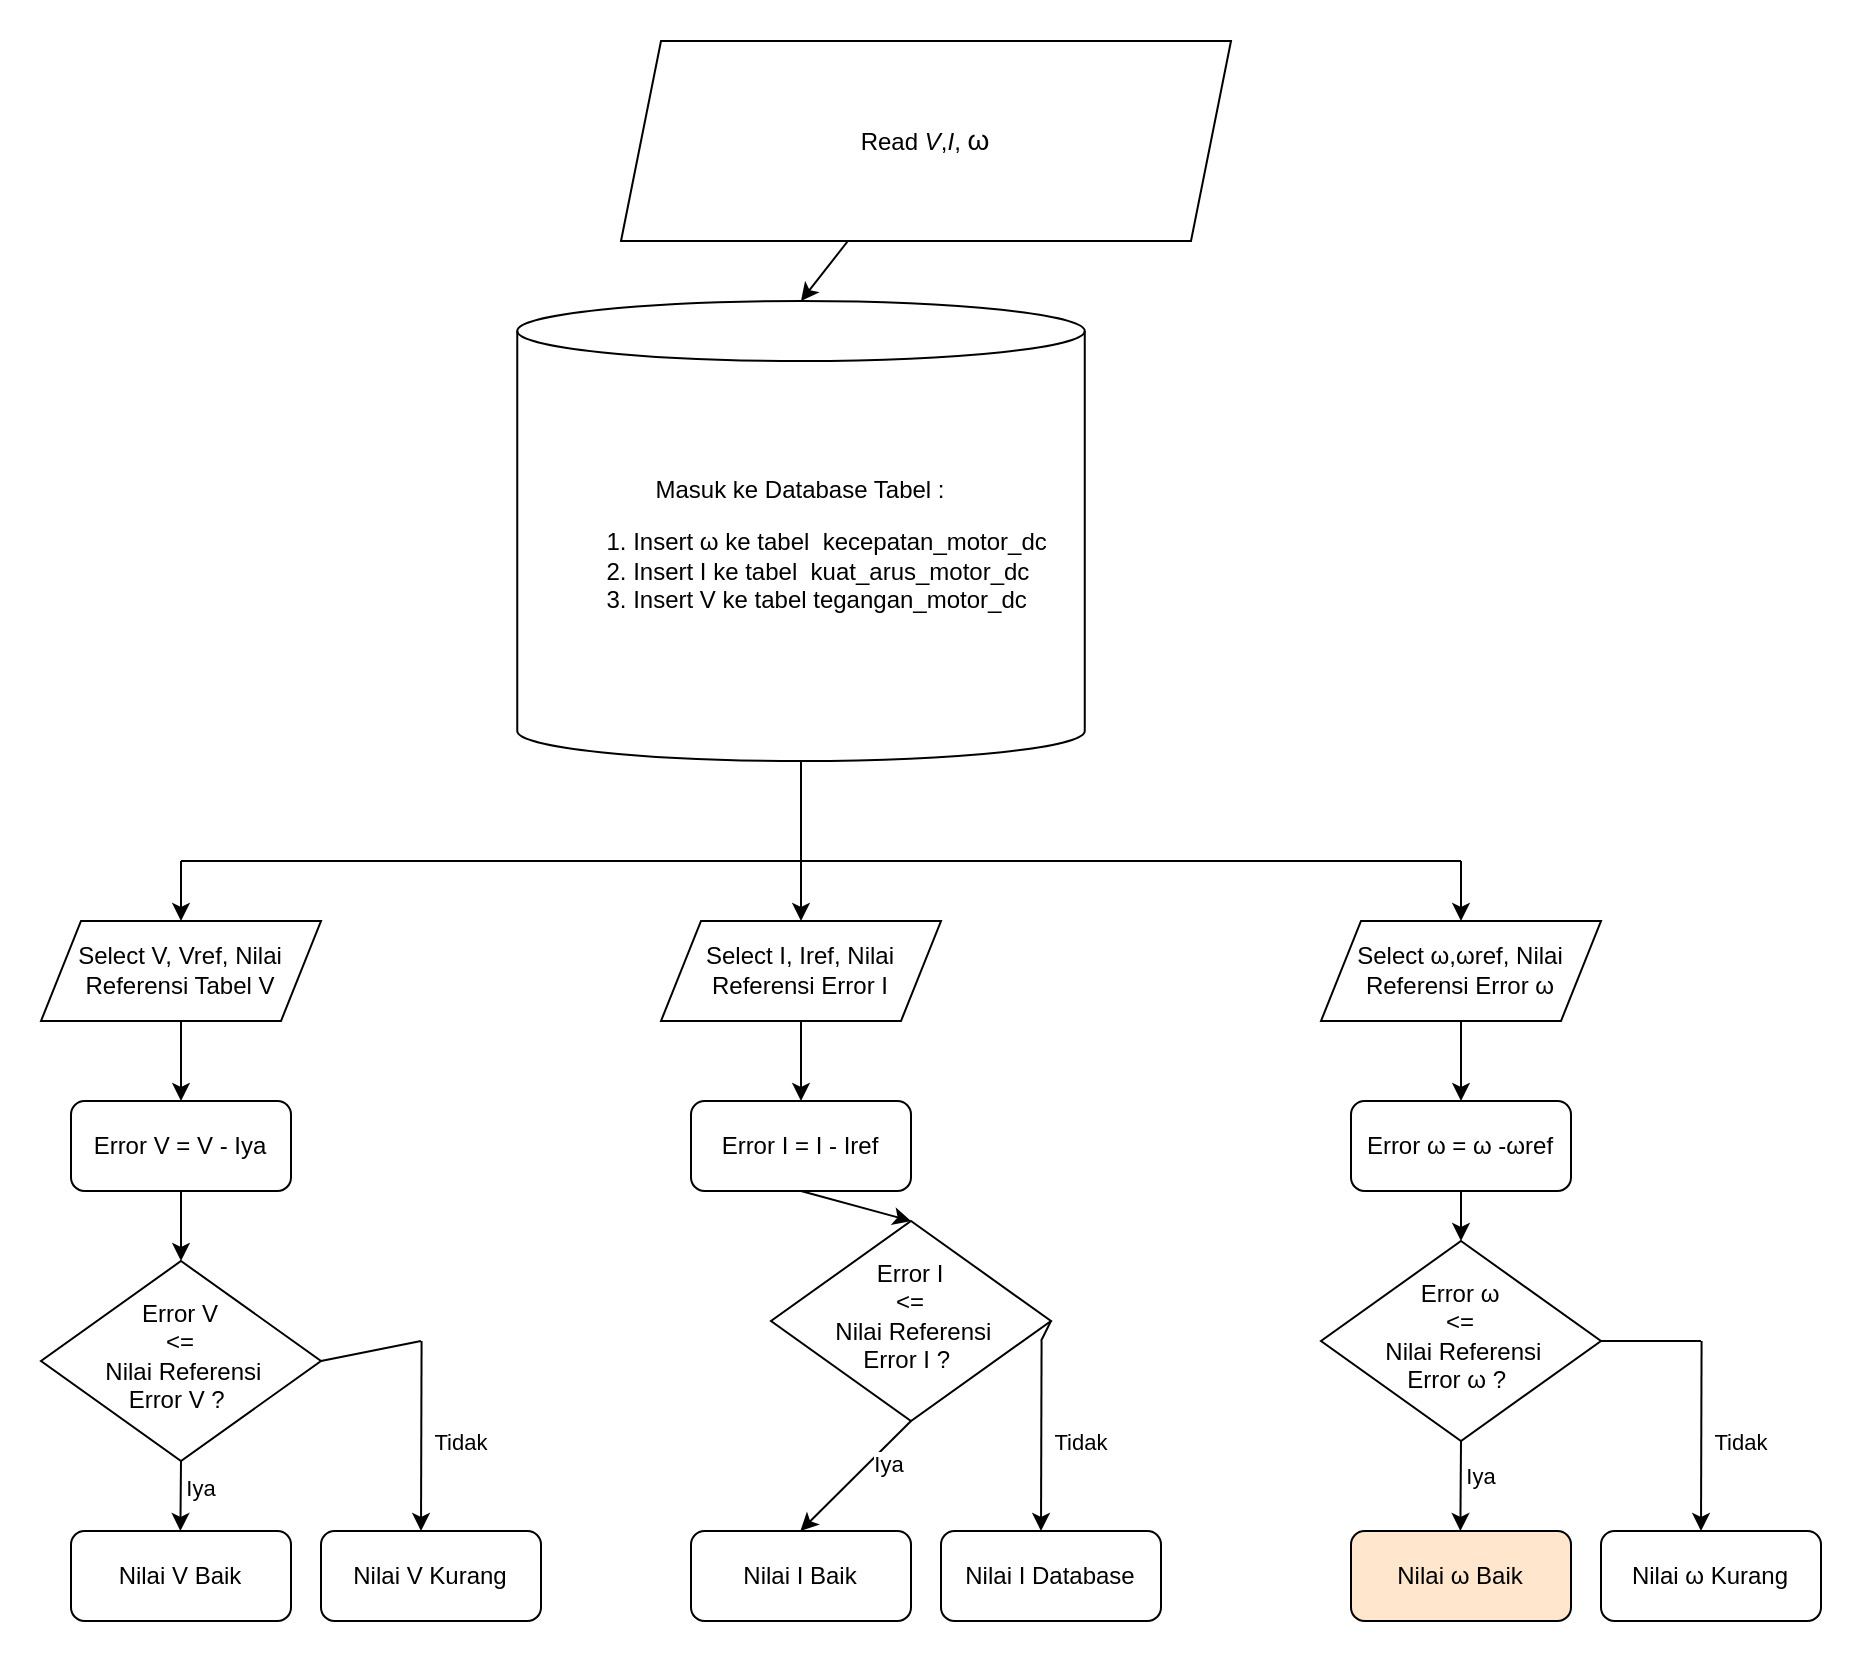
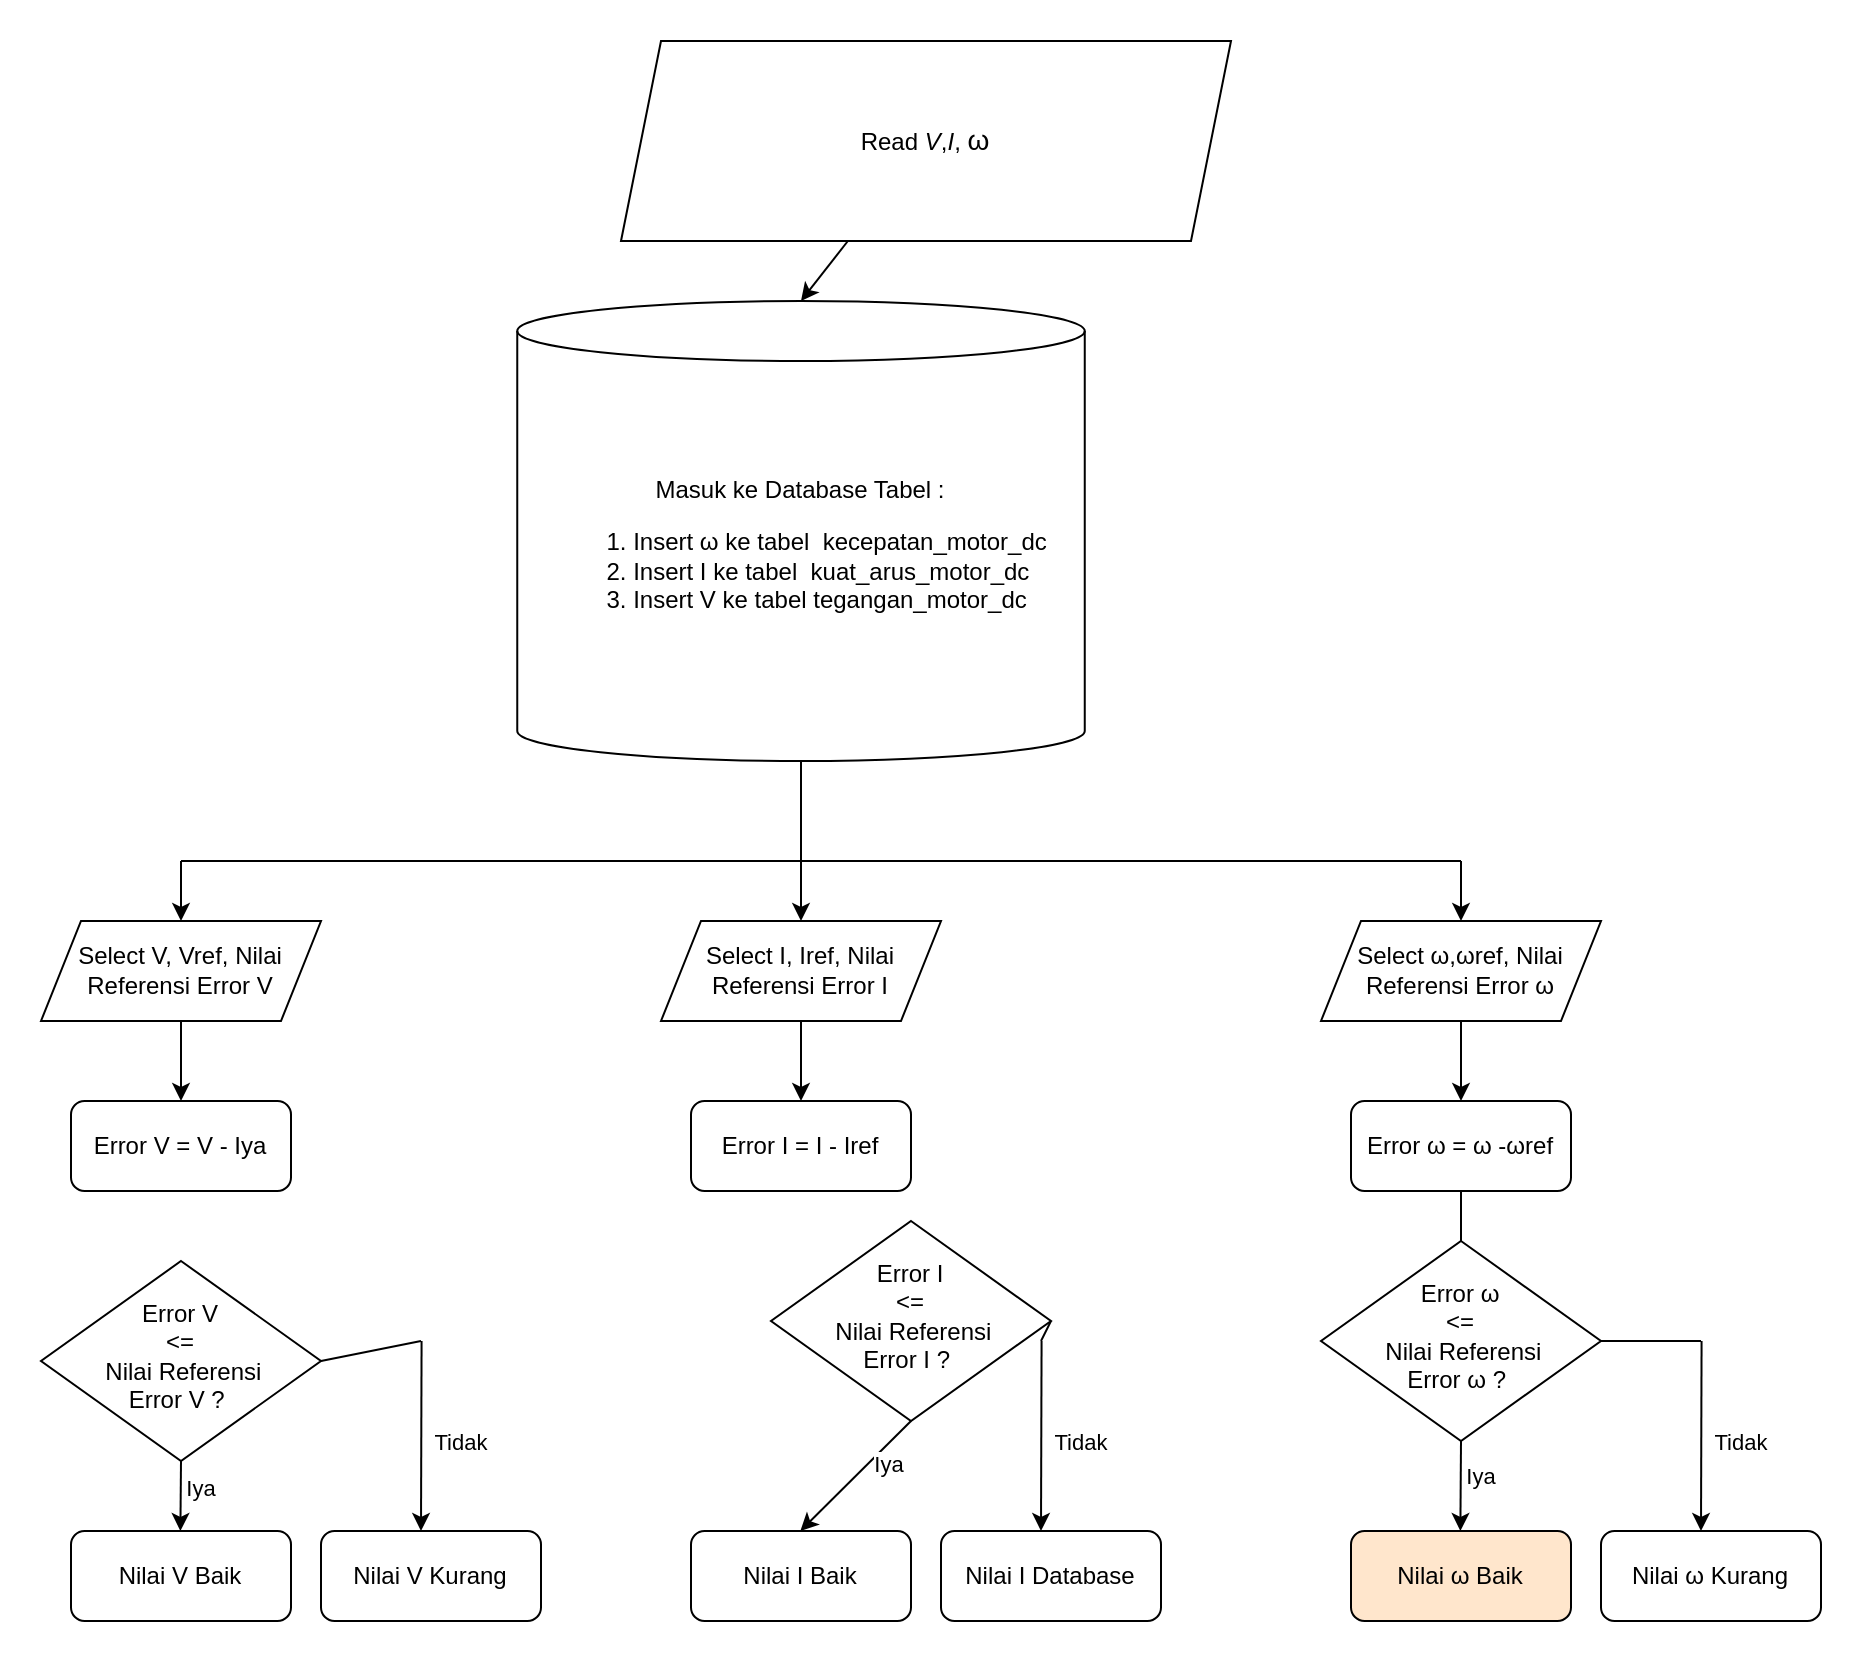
(181, 971) -> (181, 971)
(849, 1204) -> none
(181, 1219) -> none
(1461, 1226) -> (1461, 1231)
